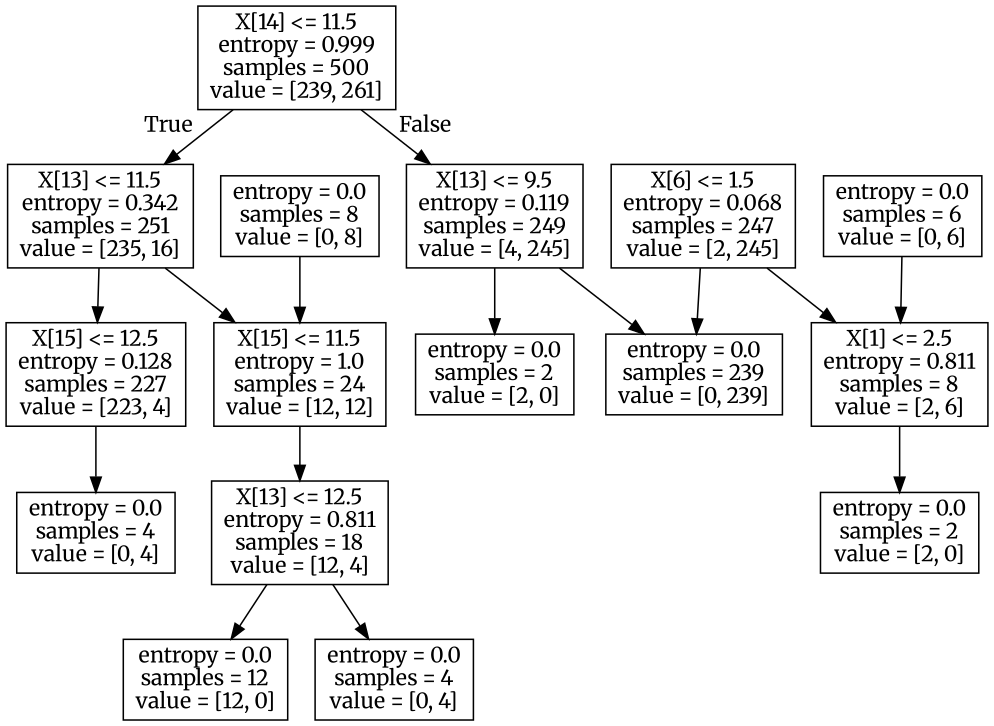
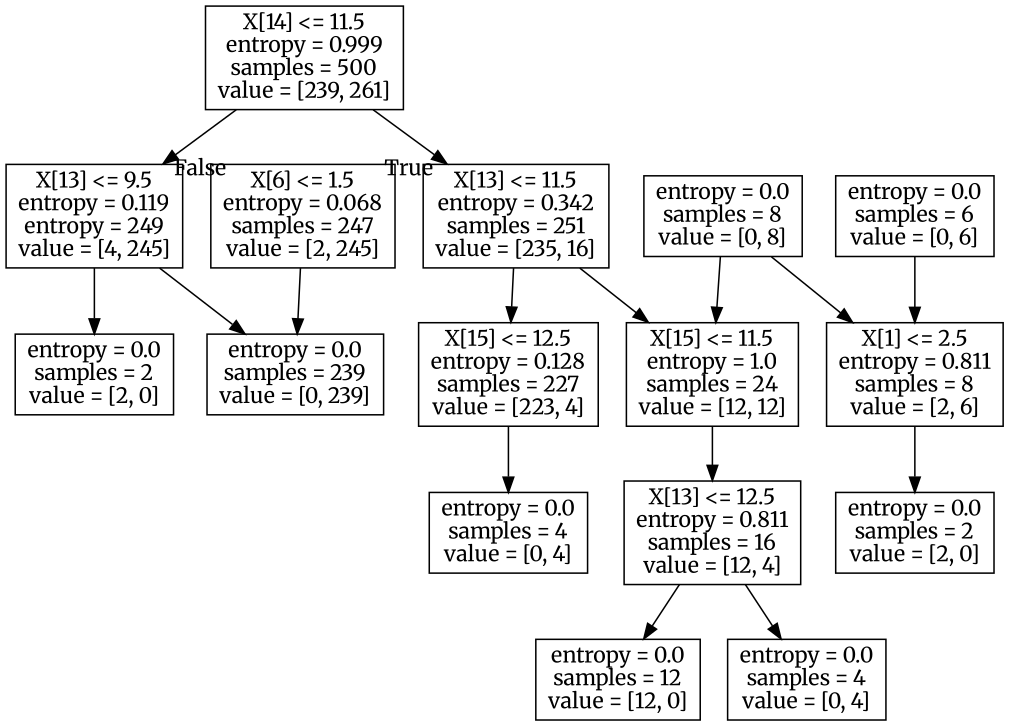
(495, 216) -> (94, 216)
(795, 290) -> (806, 285)
(300, 533) -> (712, 533)
